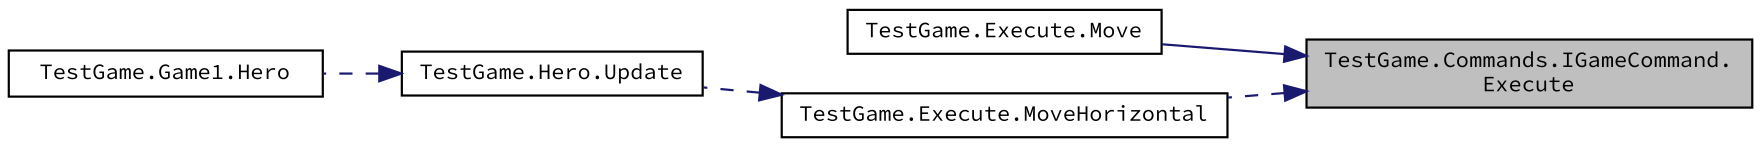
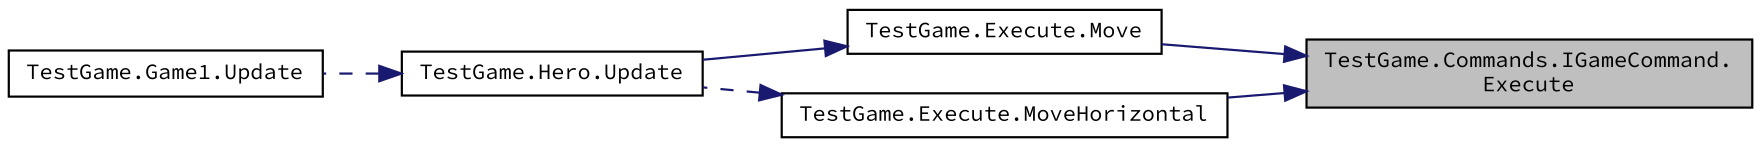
none -> (764, 54)
(166, 74) -> (166, 74)
(1256, 95) -> (1256, 95)
